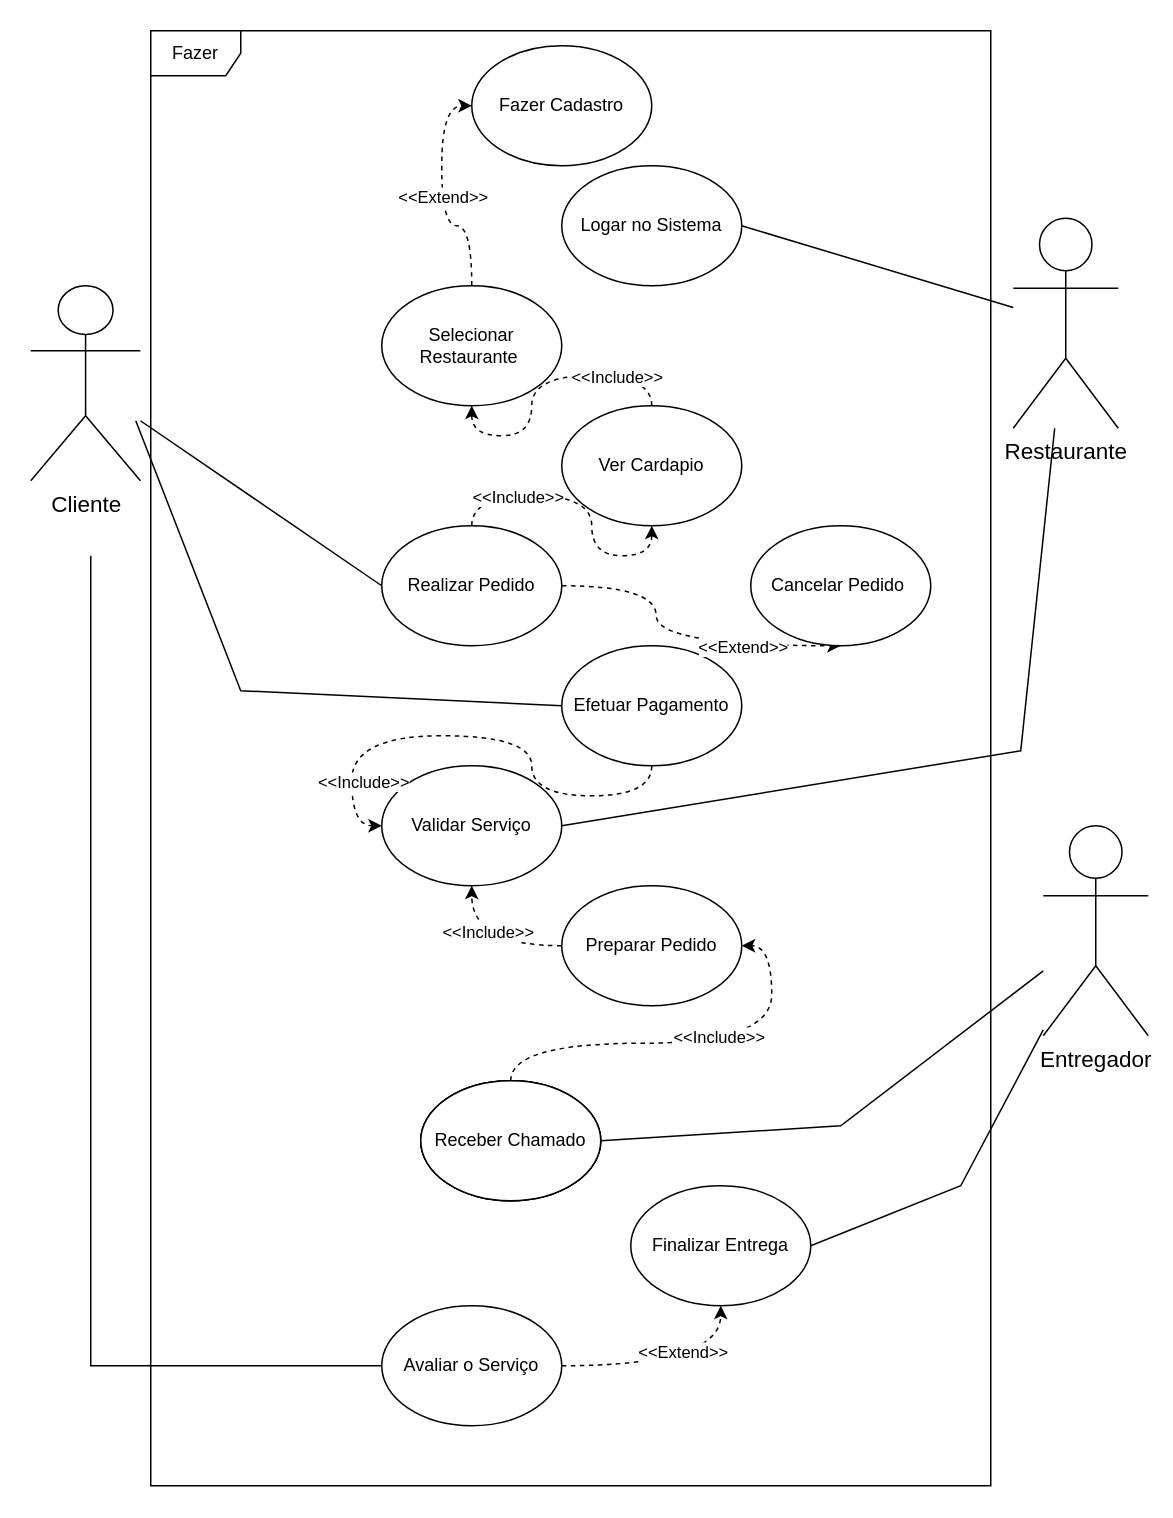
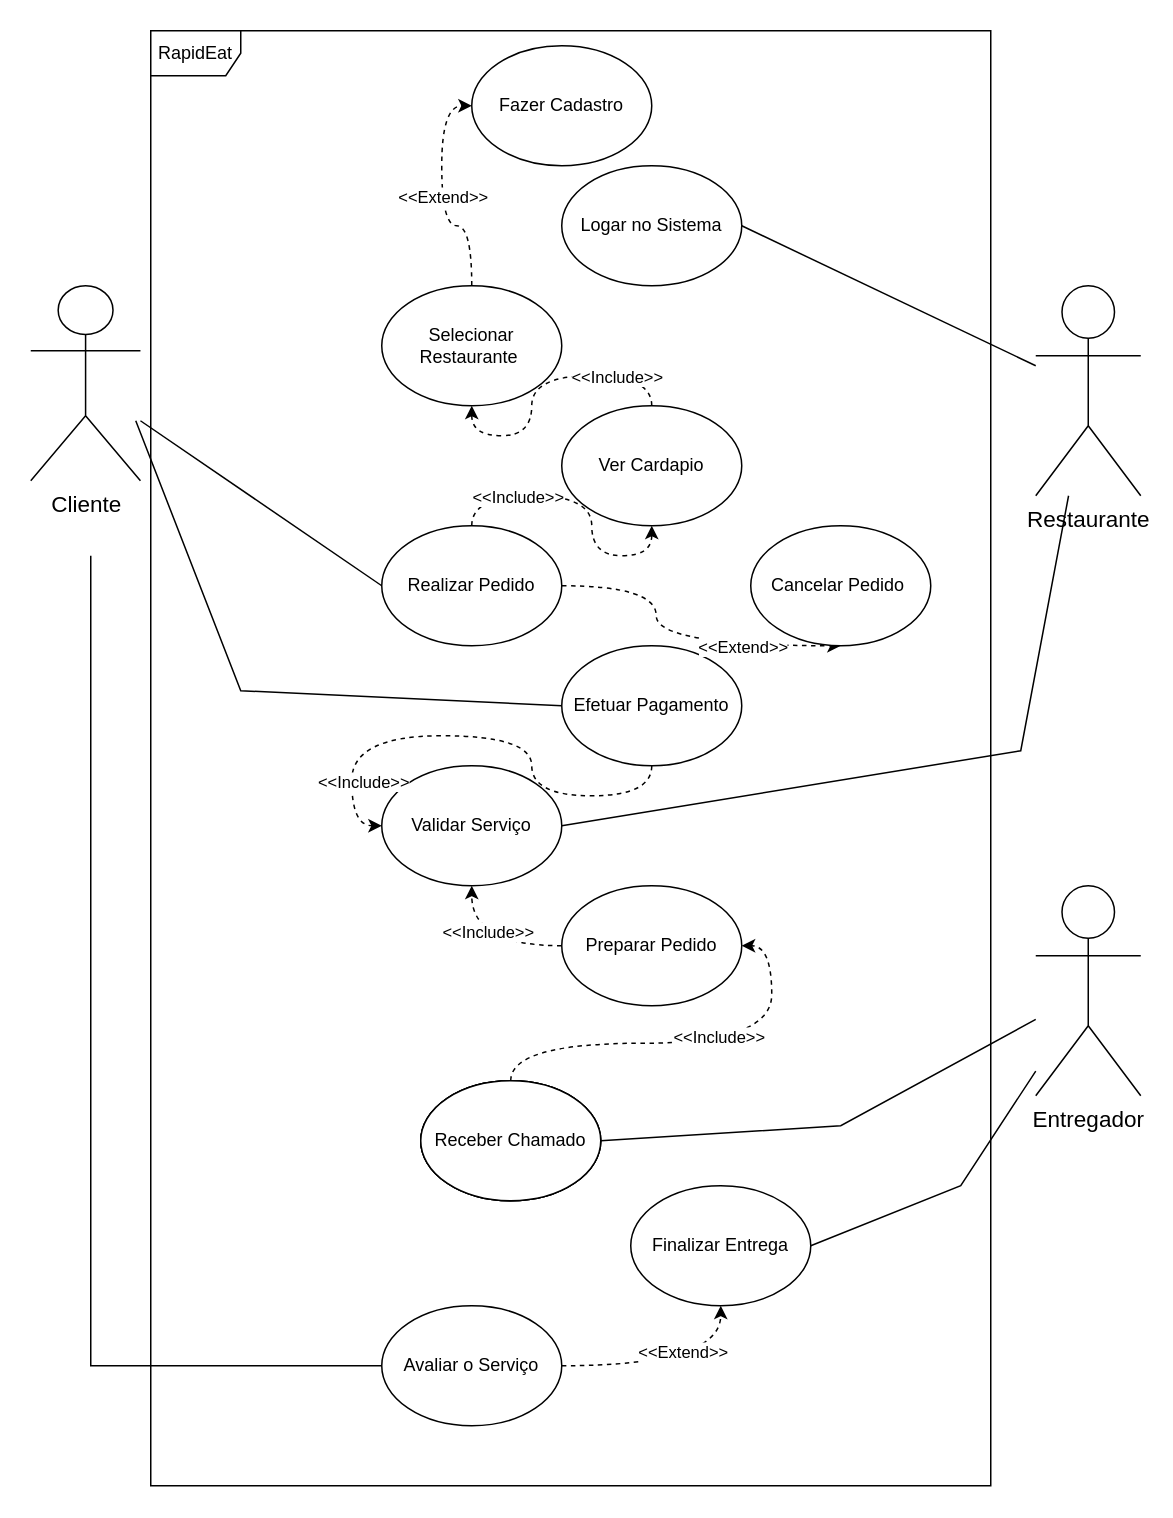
(196, 53) -> (196, 53)
(1066, 323) -> (1088, 391)
(1096, 931) -> (1088, 991)
